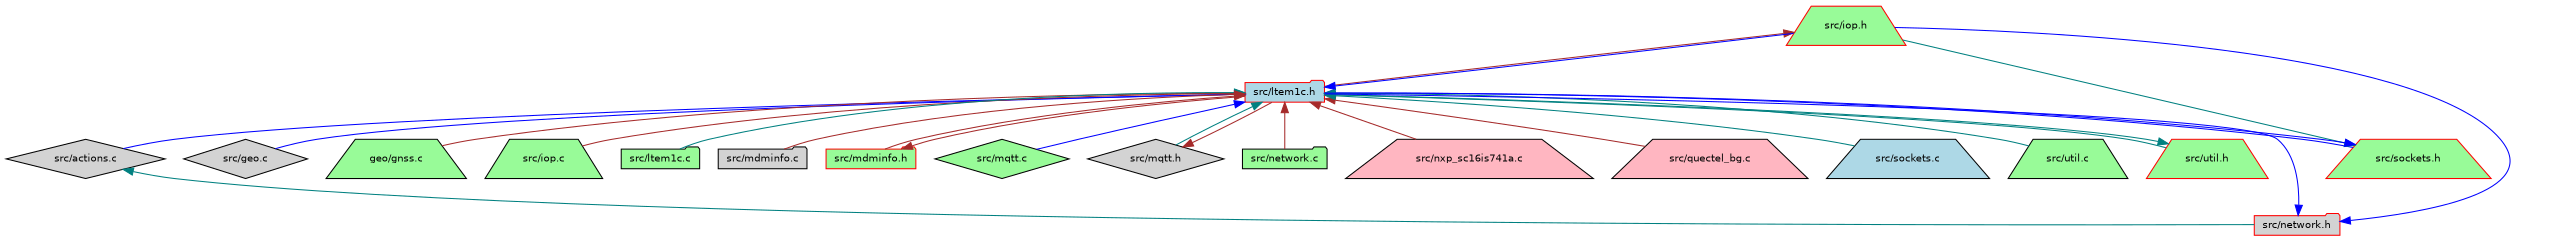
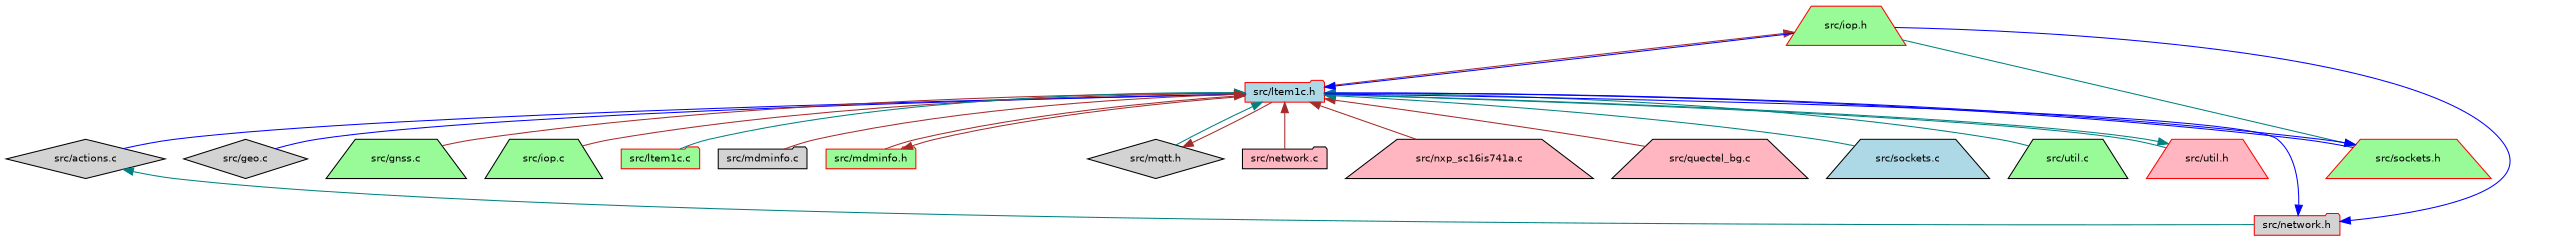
(396, 159) -> (396, 159)
(660, 159) -> (660, 159)
(1002, 159) -> none
(1285, 159) -> (1285, 159)
(2207, 159) -> (2207, 159)
